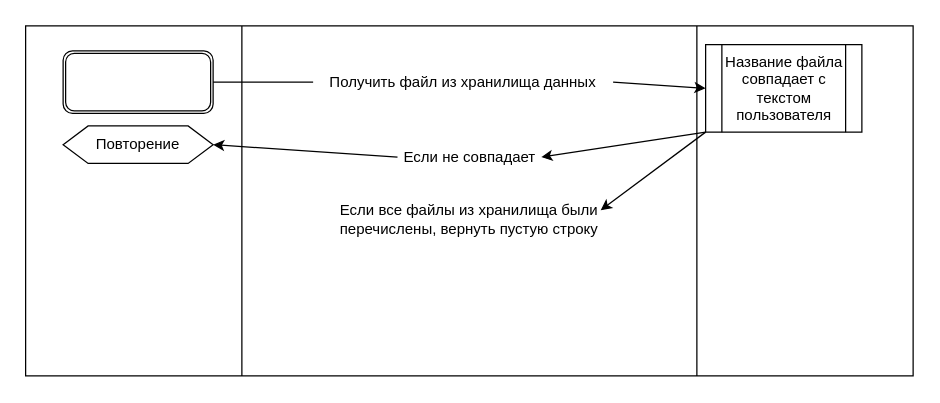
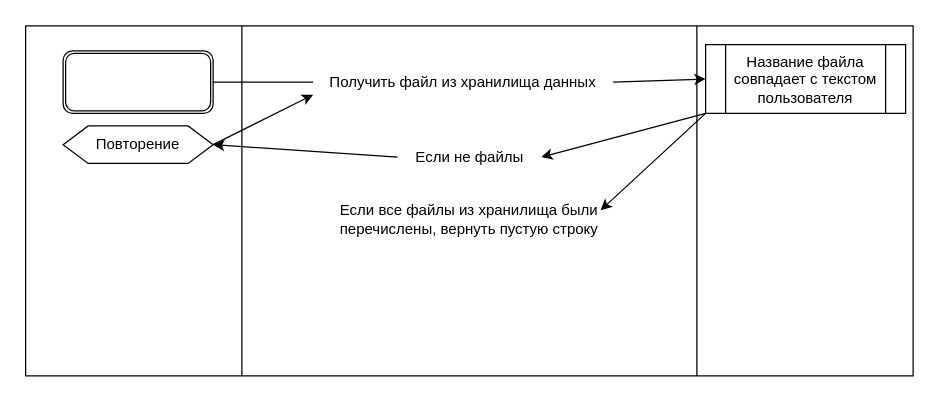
(784, 88) -> (806, 79)
none -> (259, 121)
(470, 157) -> (470, 157)
